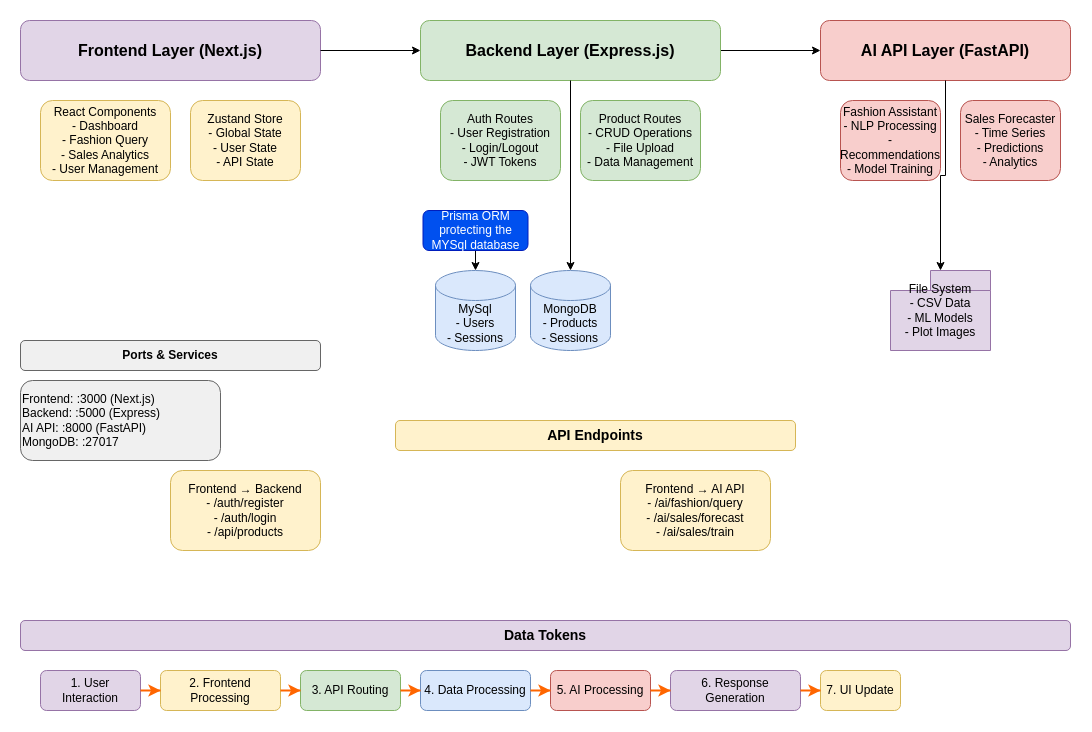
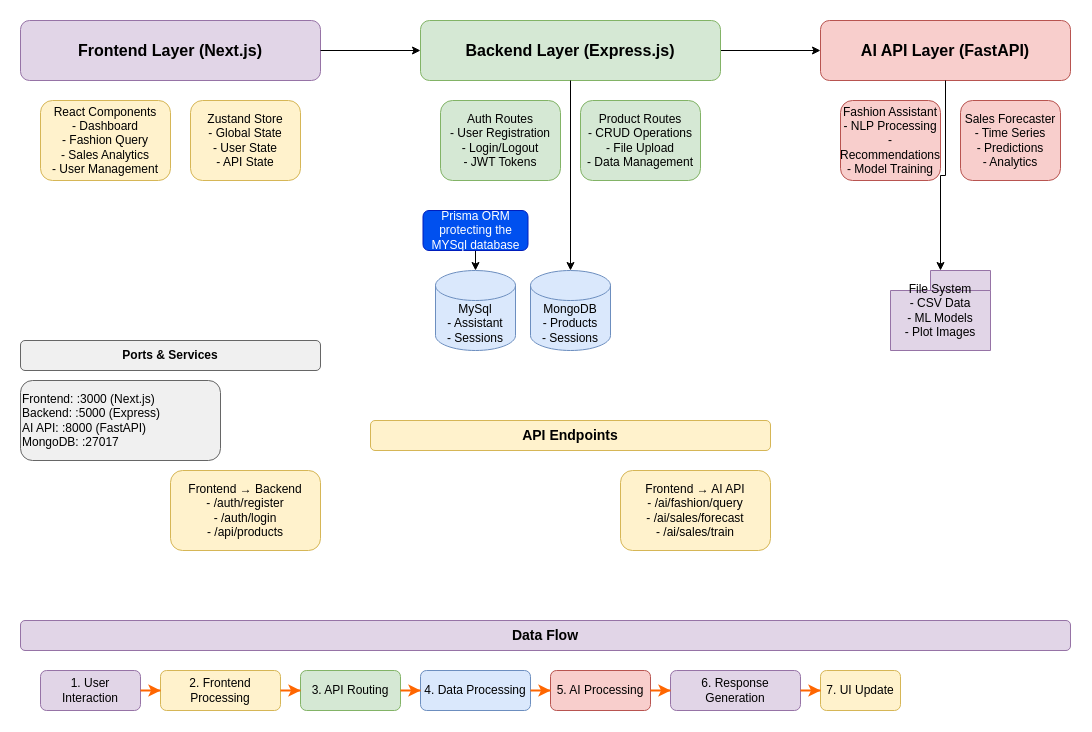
(476, 324) -> (476, 324)
(596, 436) -> (571, 436)
(546, 636) -> (546, 636)
